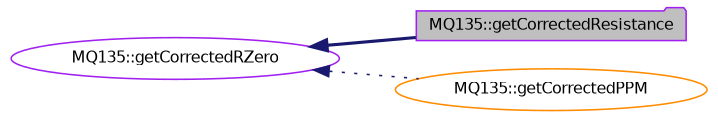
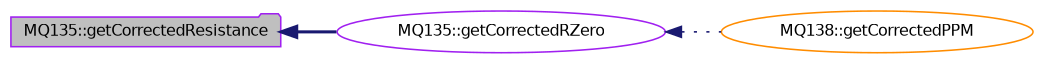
(372, 41) -> (317, 32)
(551, 90) -> (877, 32)
